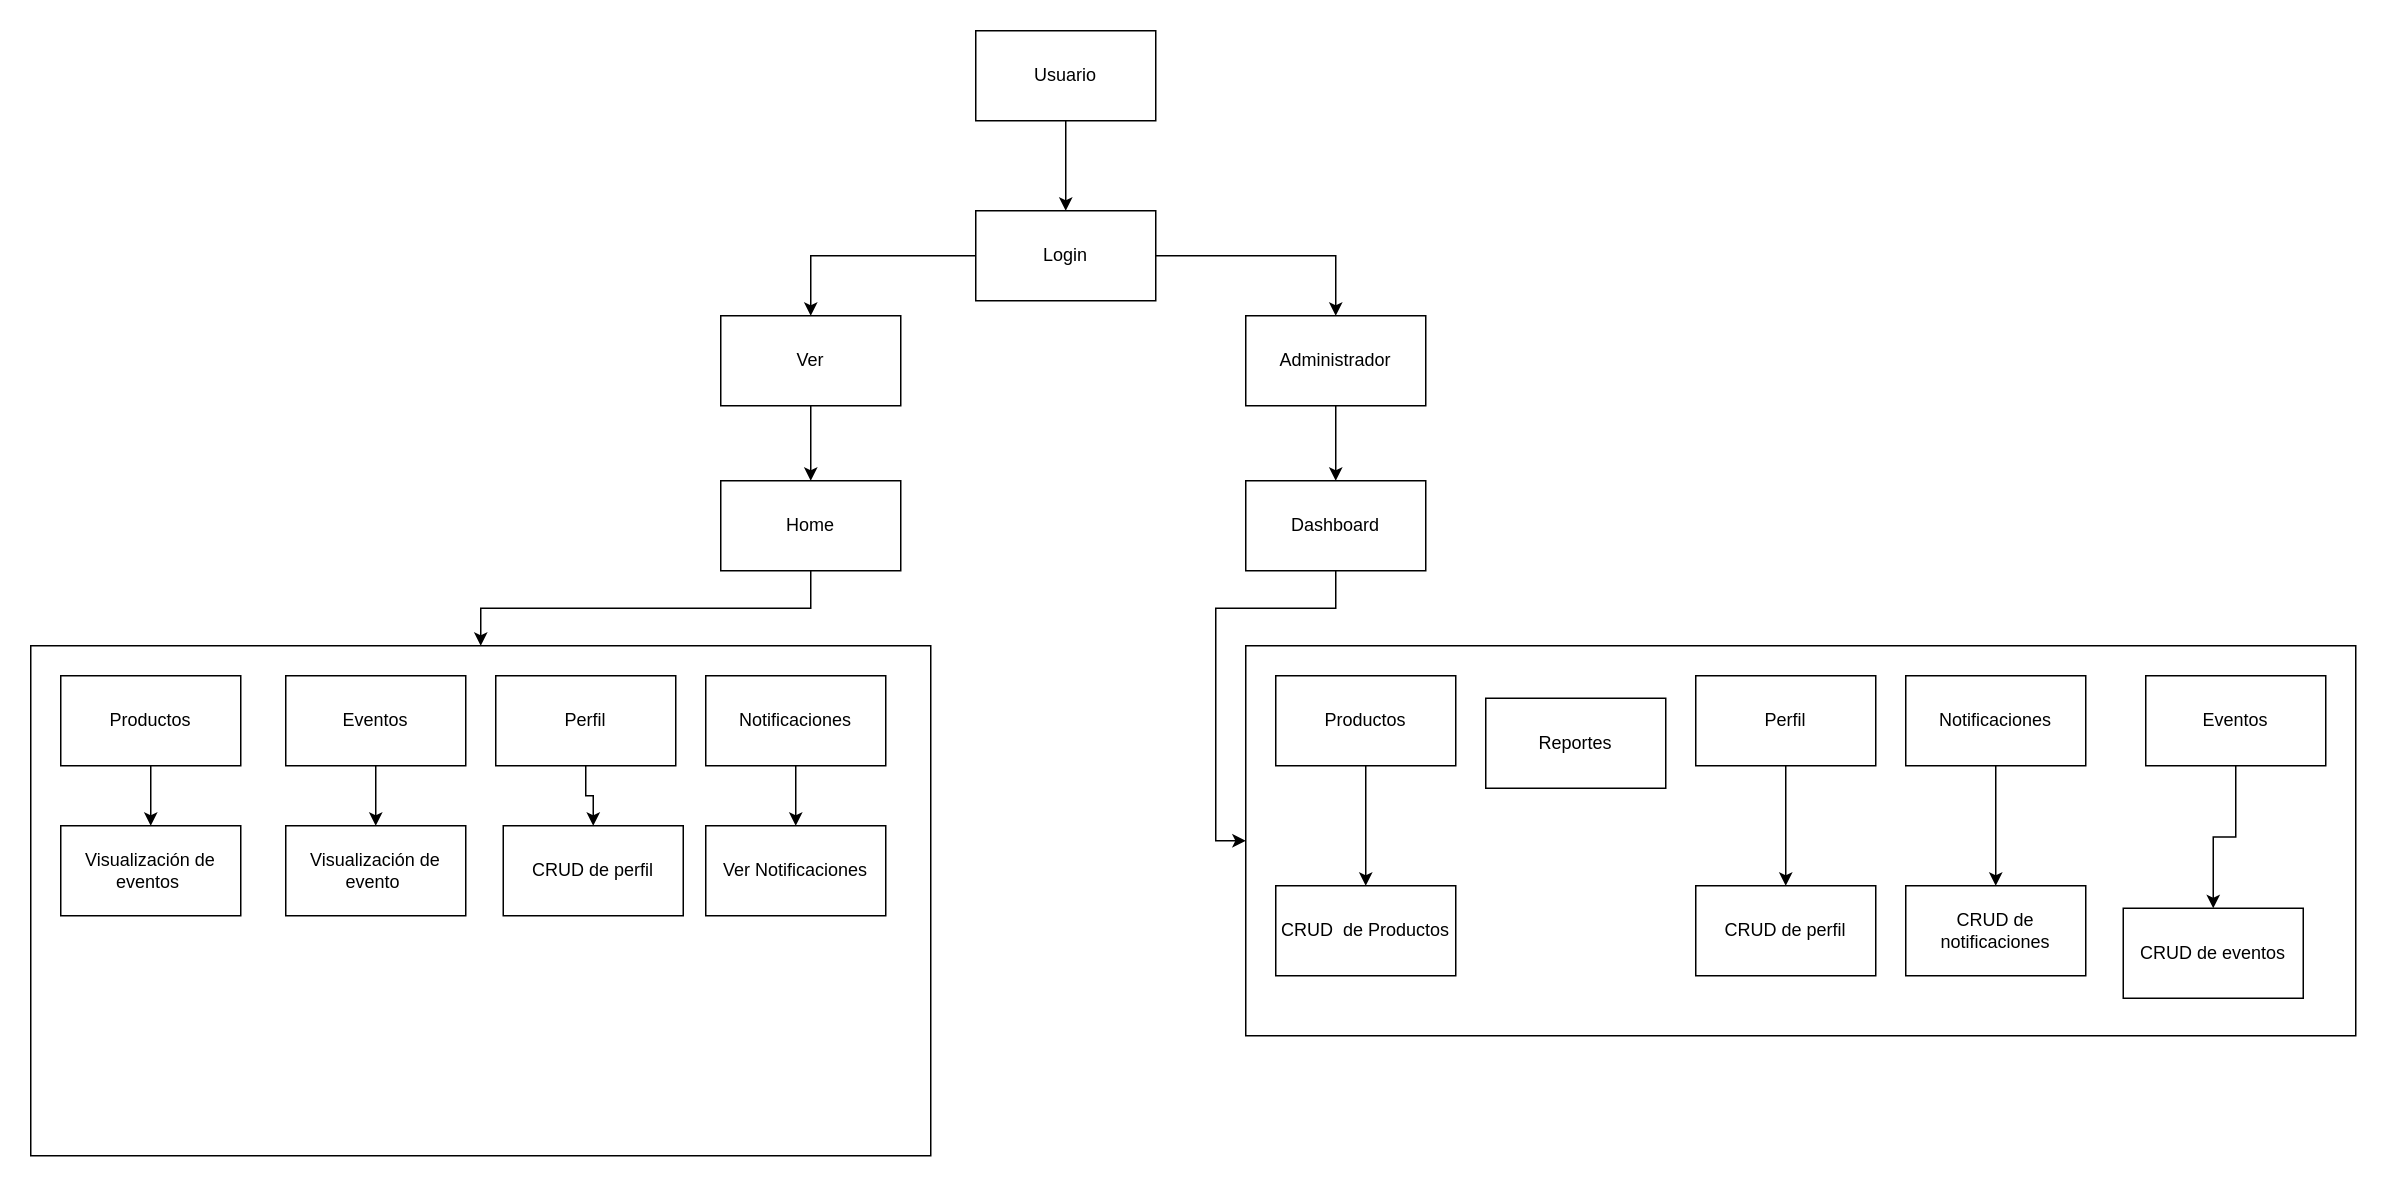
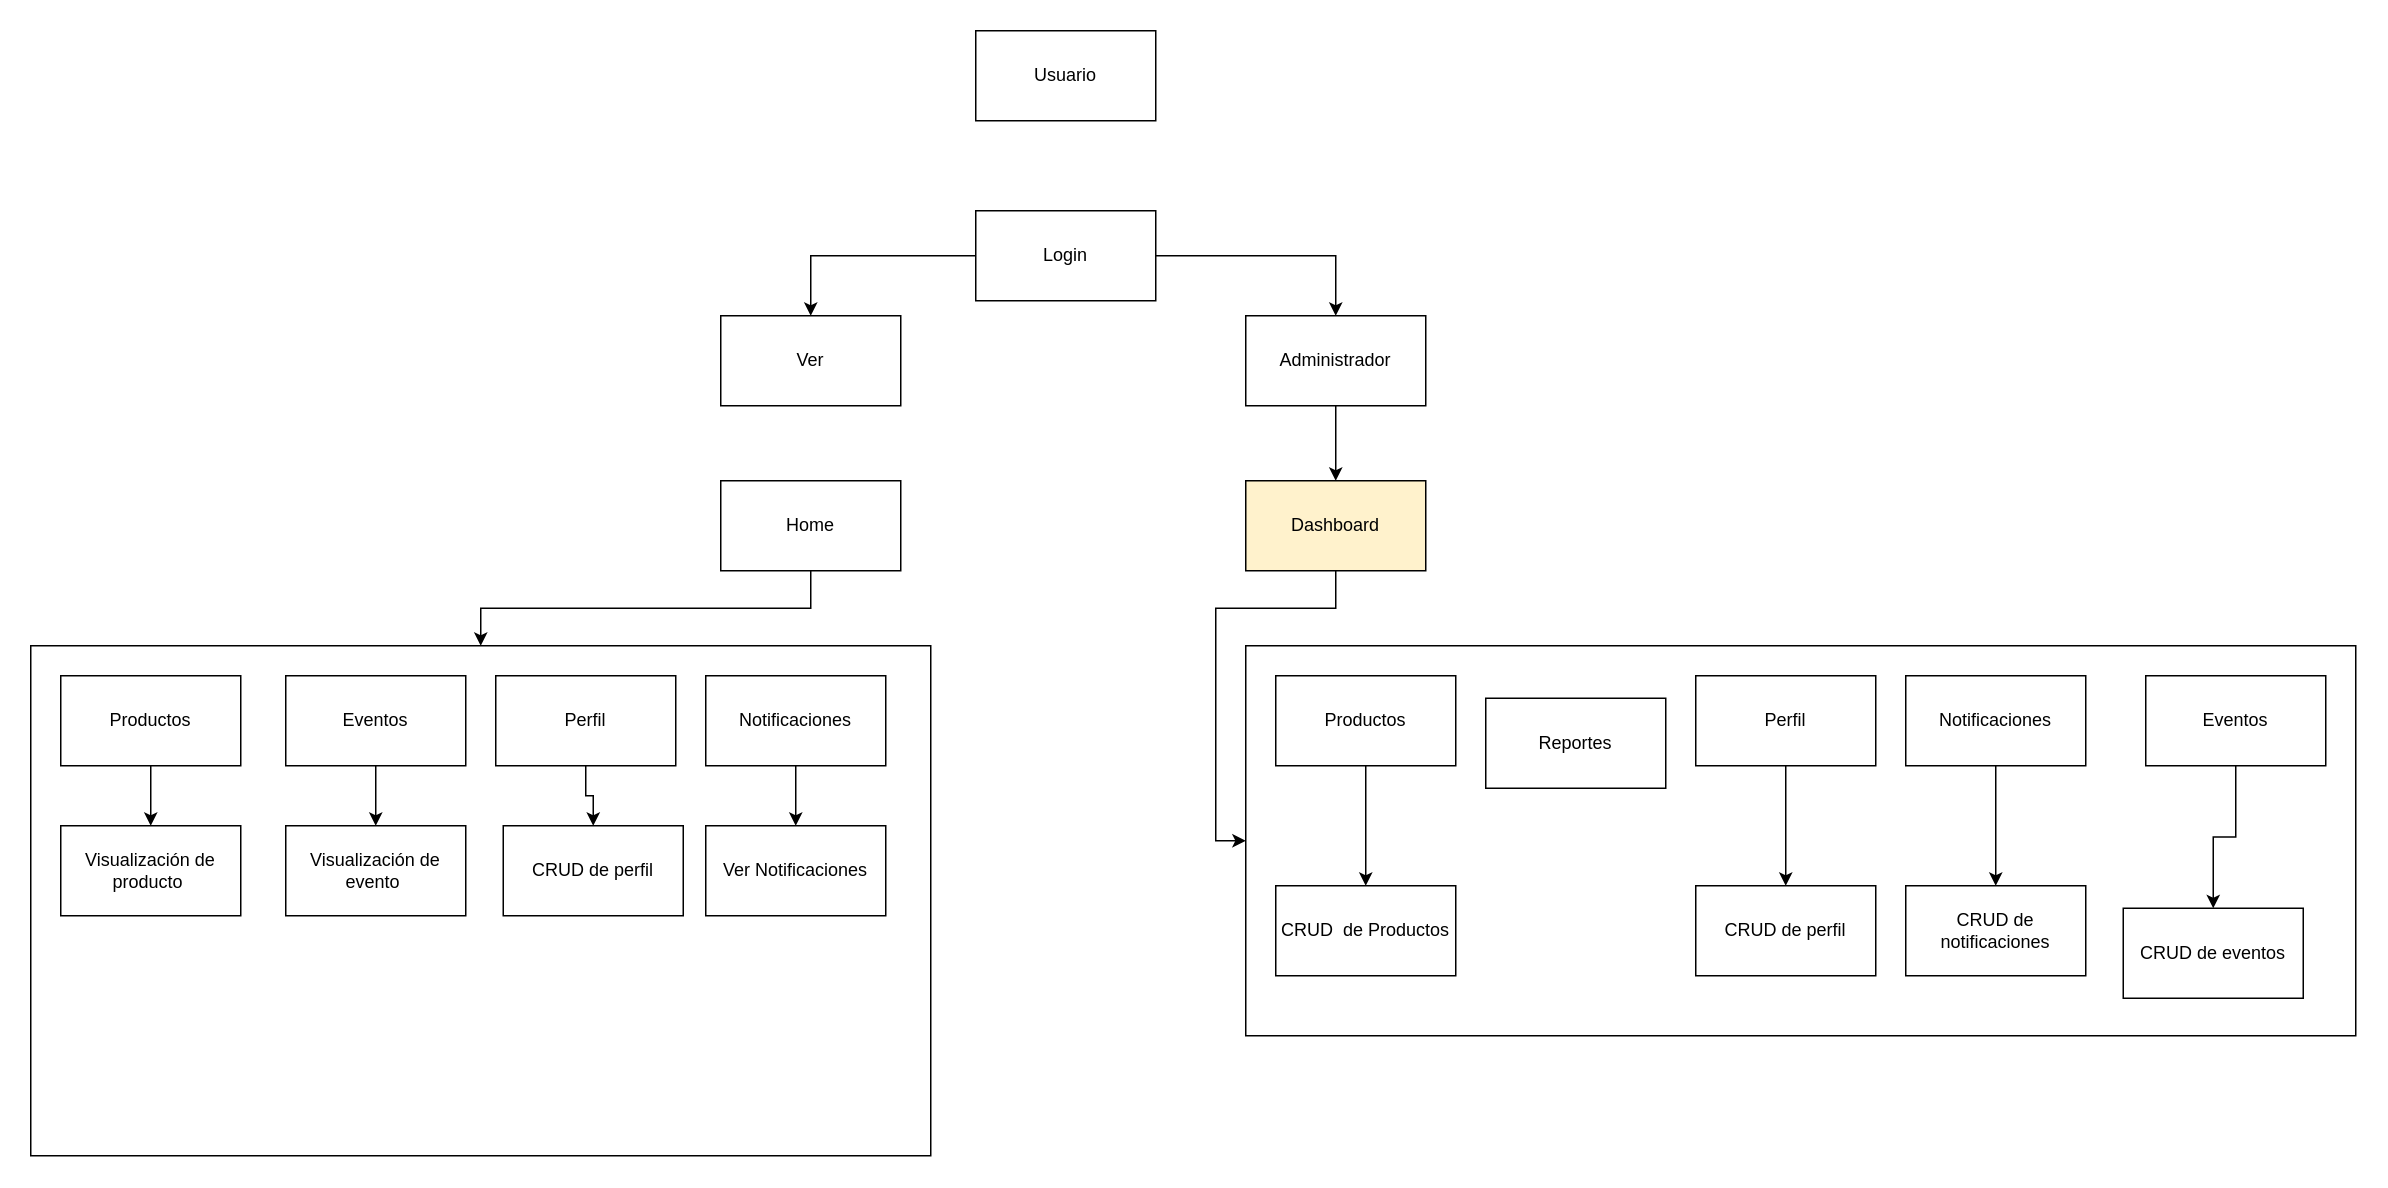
(1066, 161) -> none
(811, 438) -> none
(1336, 526) -> (1336, 526)
(151, 871) -> (151, 871)
